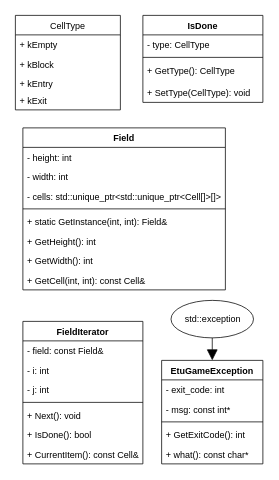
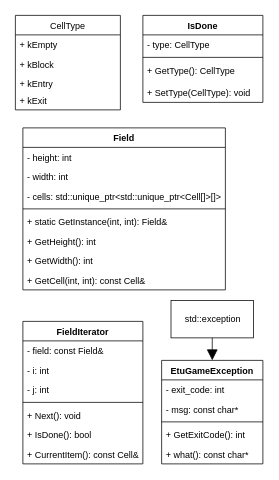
(212, 319) -> (212, 319)
(203, 410) -> (206, 410)
